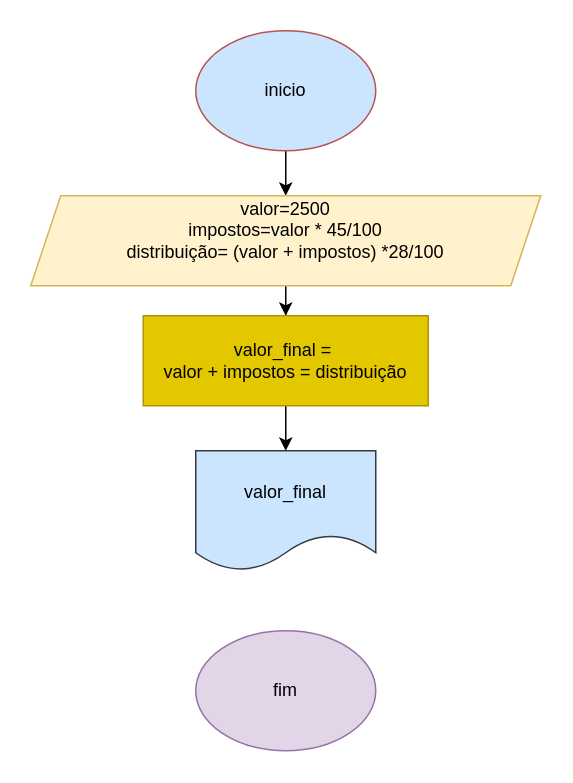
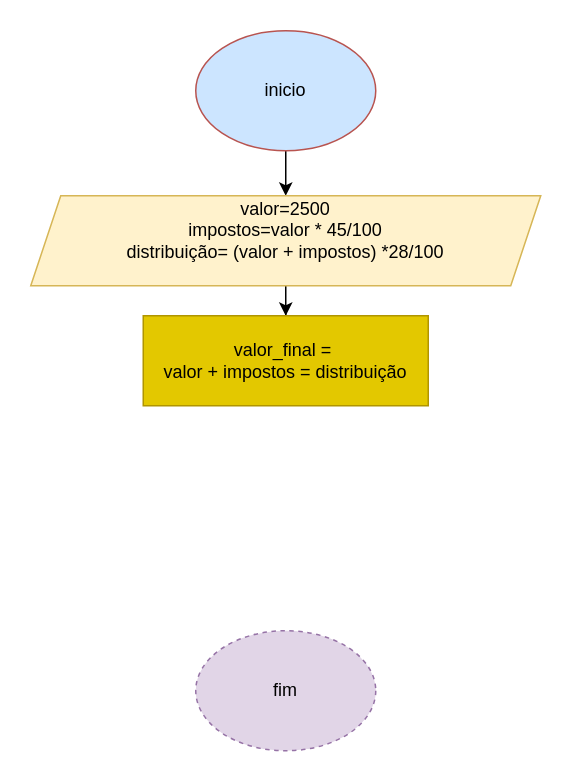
(286, 434) -> none
(286, 511) -> none
(286, 691) -> (286, 691)
